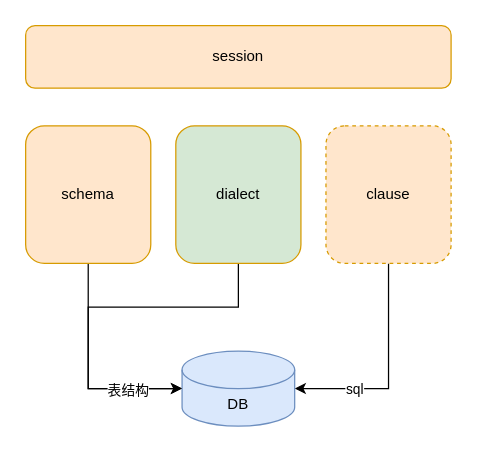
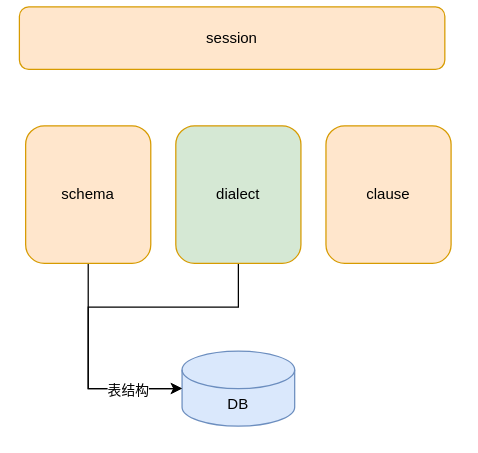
(238, 57) -> (232, 38)
(388, 194) -> (388, 194)
(388, 368) -> none
